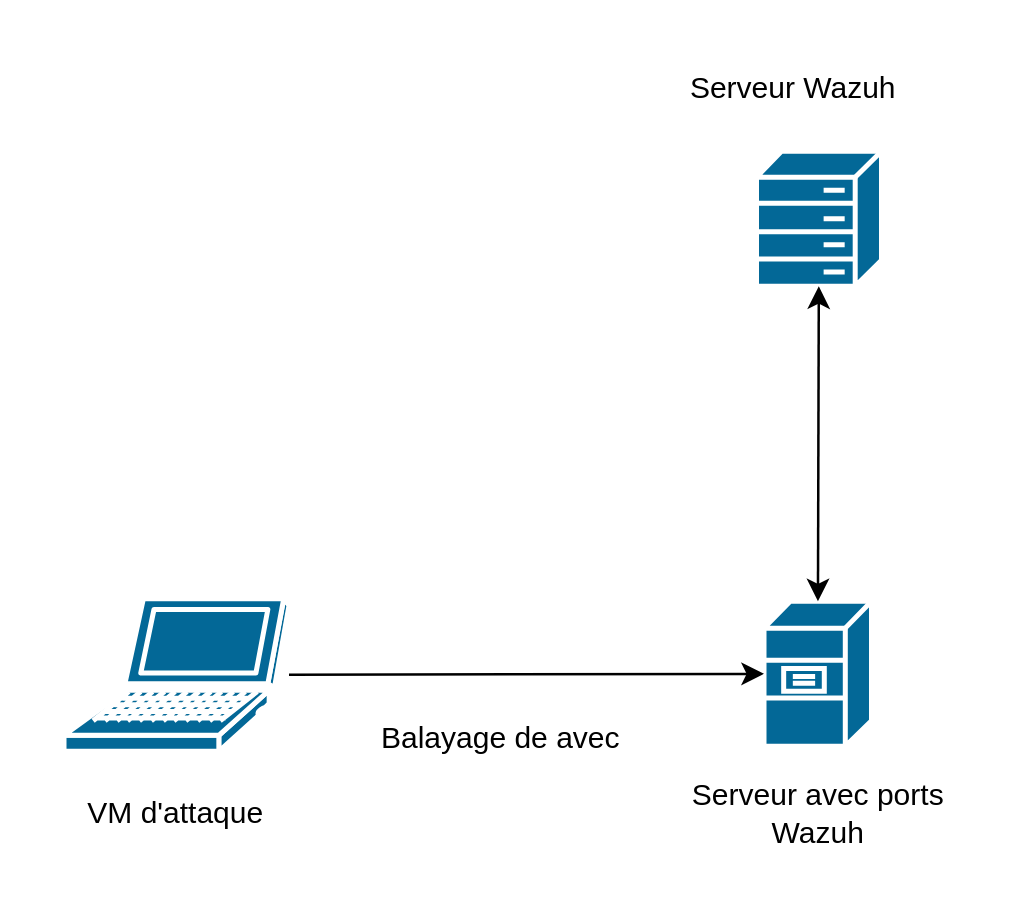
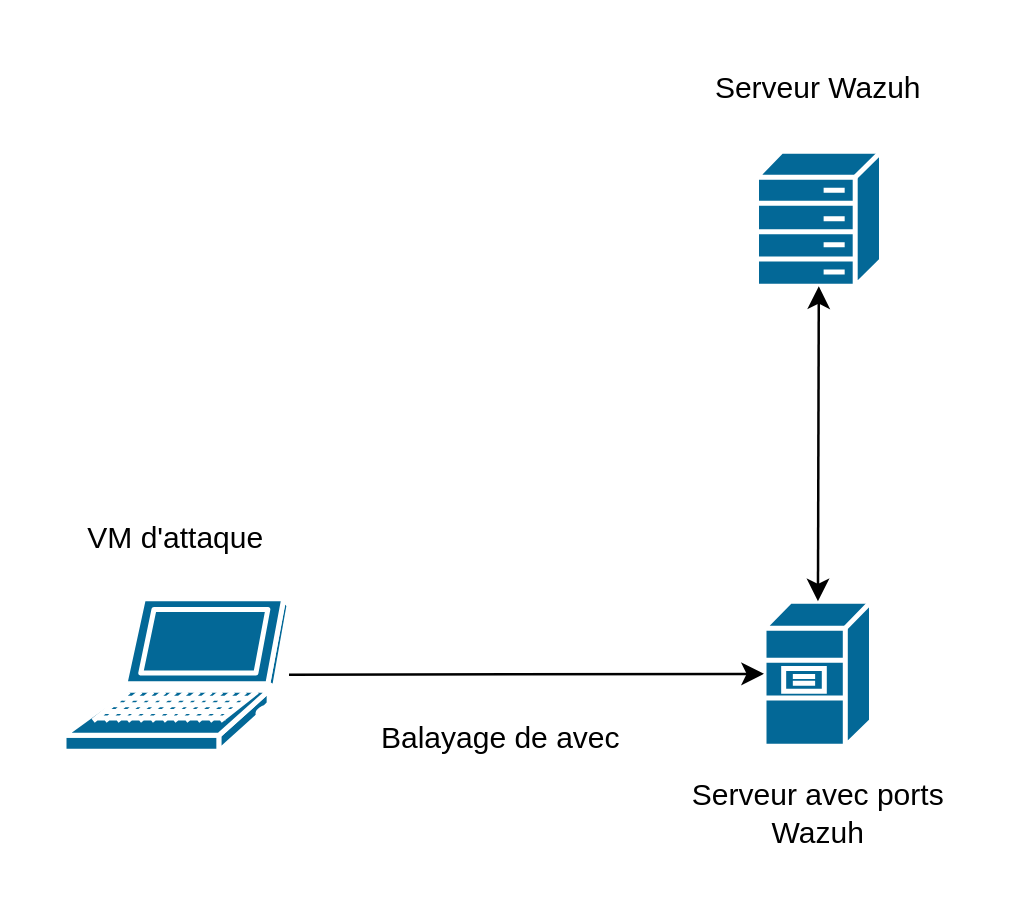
(794, 89) -> (819, 89)
(176, 814) -> (176, 539)
